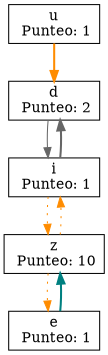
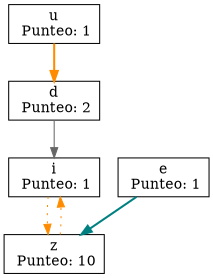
(61, 144) -> none
(47, 287) -> none
